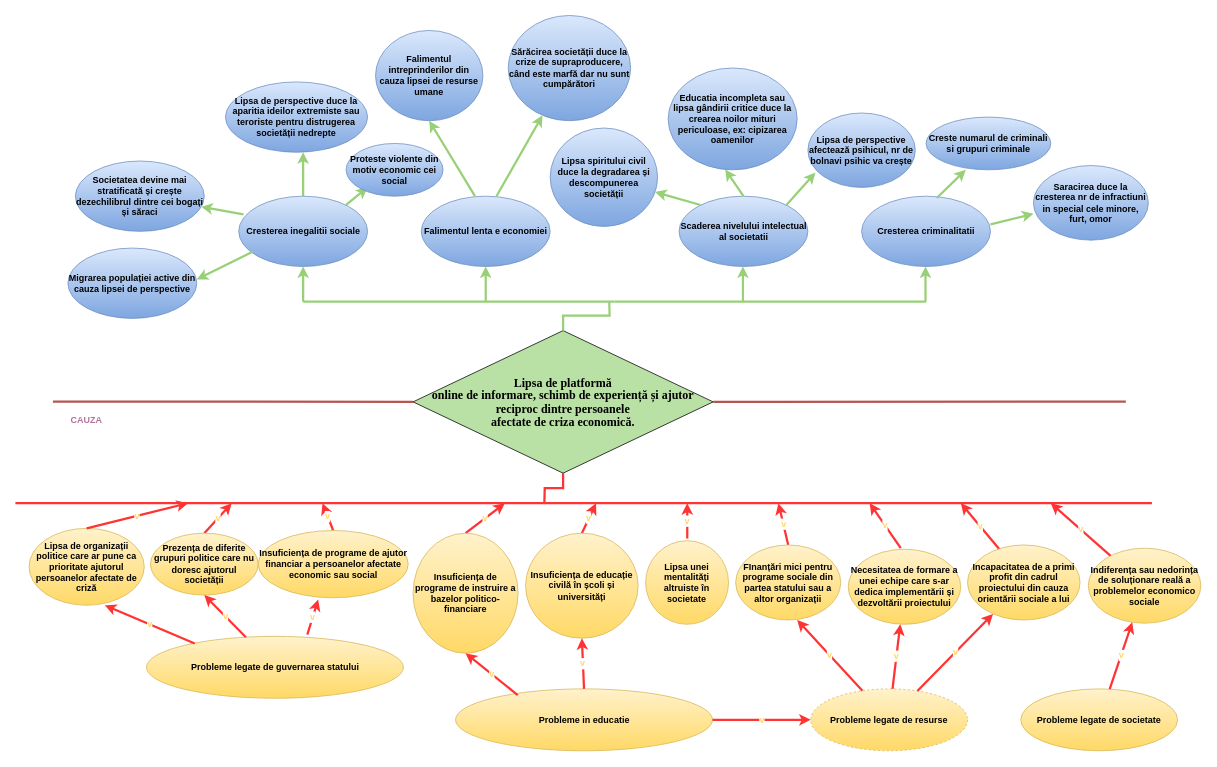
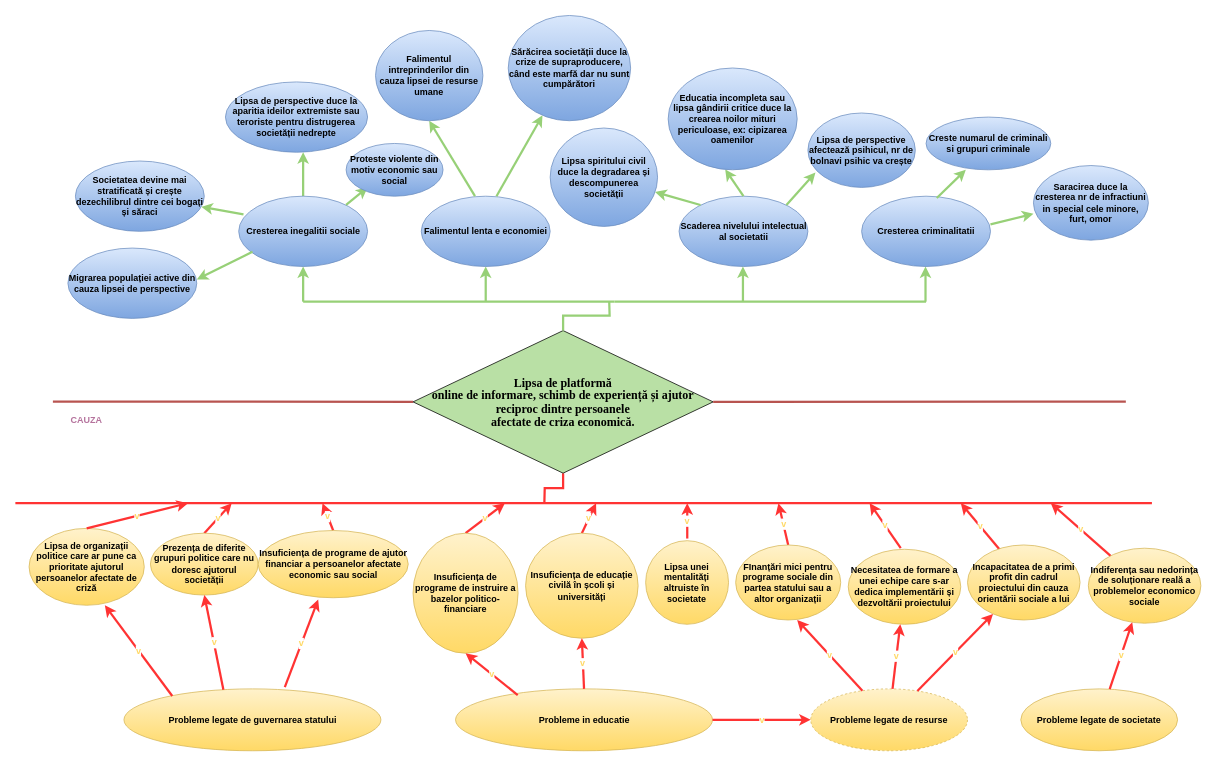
(395, 170) -> (395, 170)
(275, 667) -> (252, 719)
